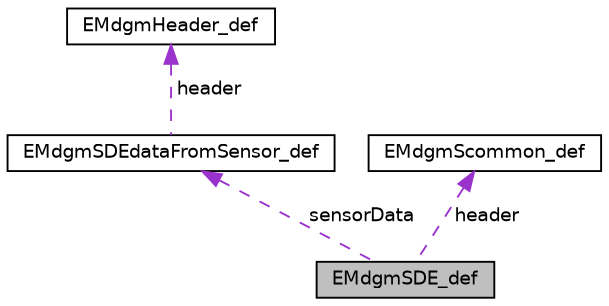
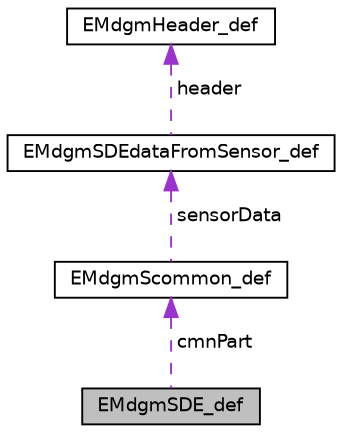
(484, 216) -> (212, 343)
(297, 221) -> (171, 226)
